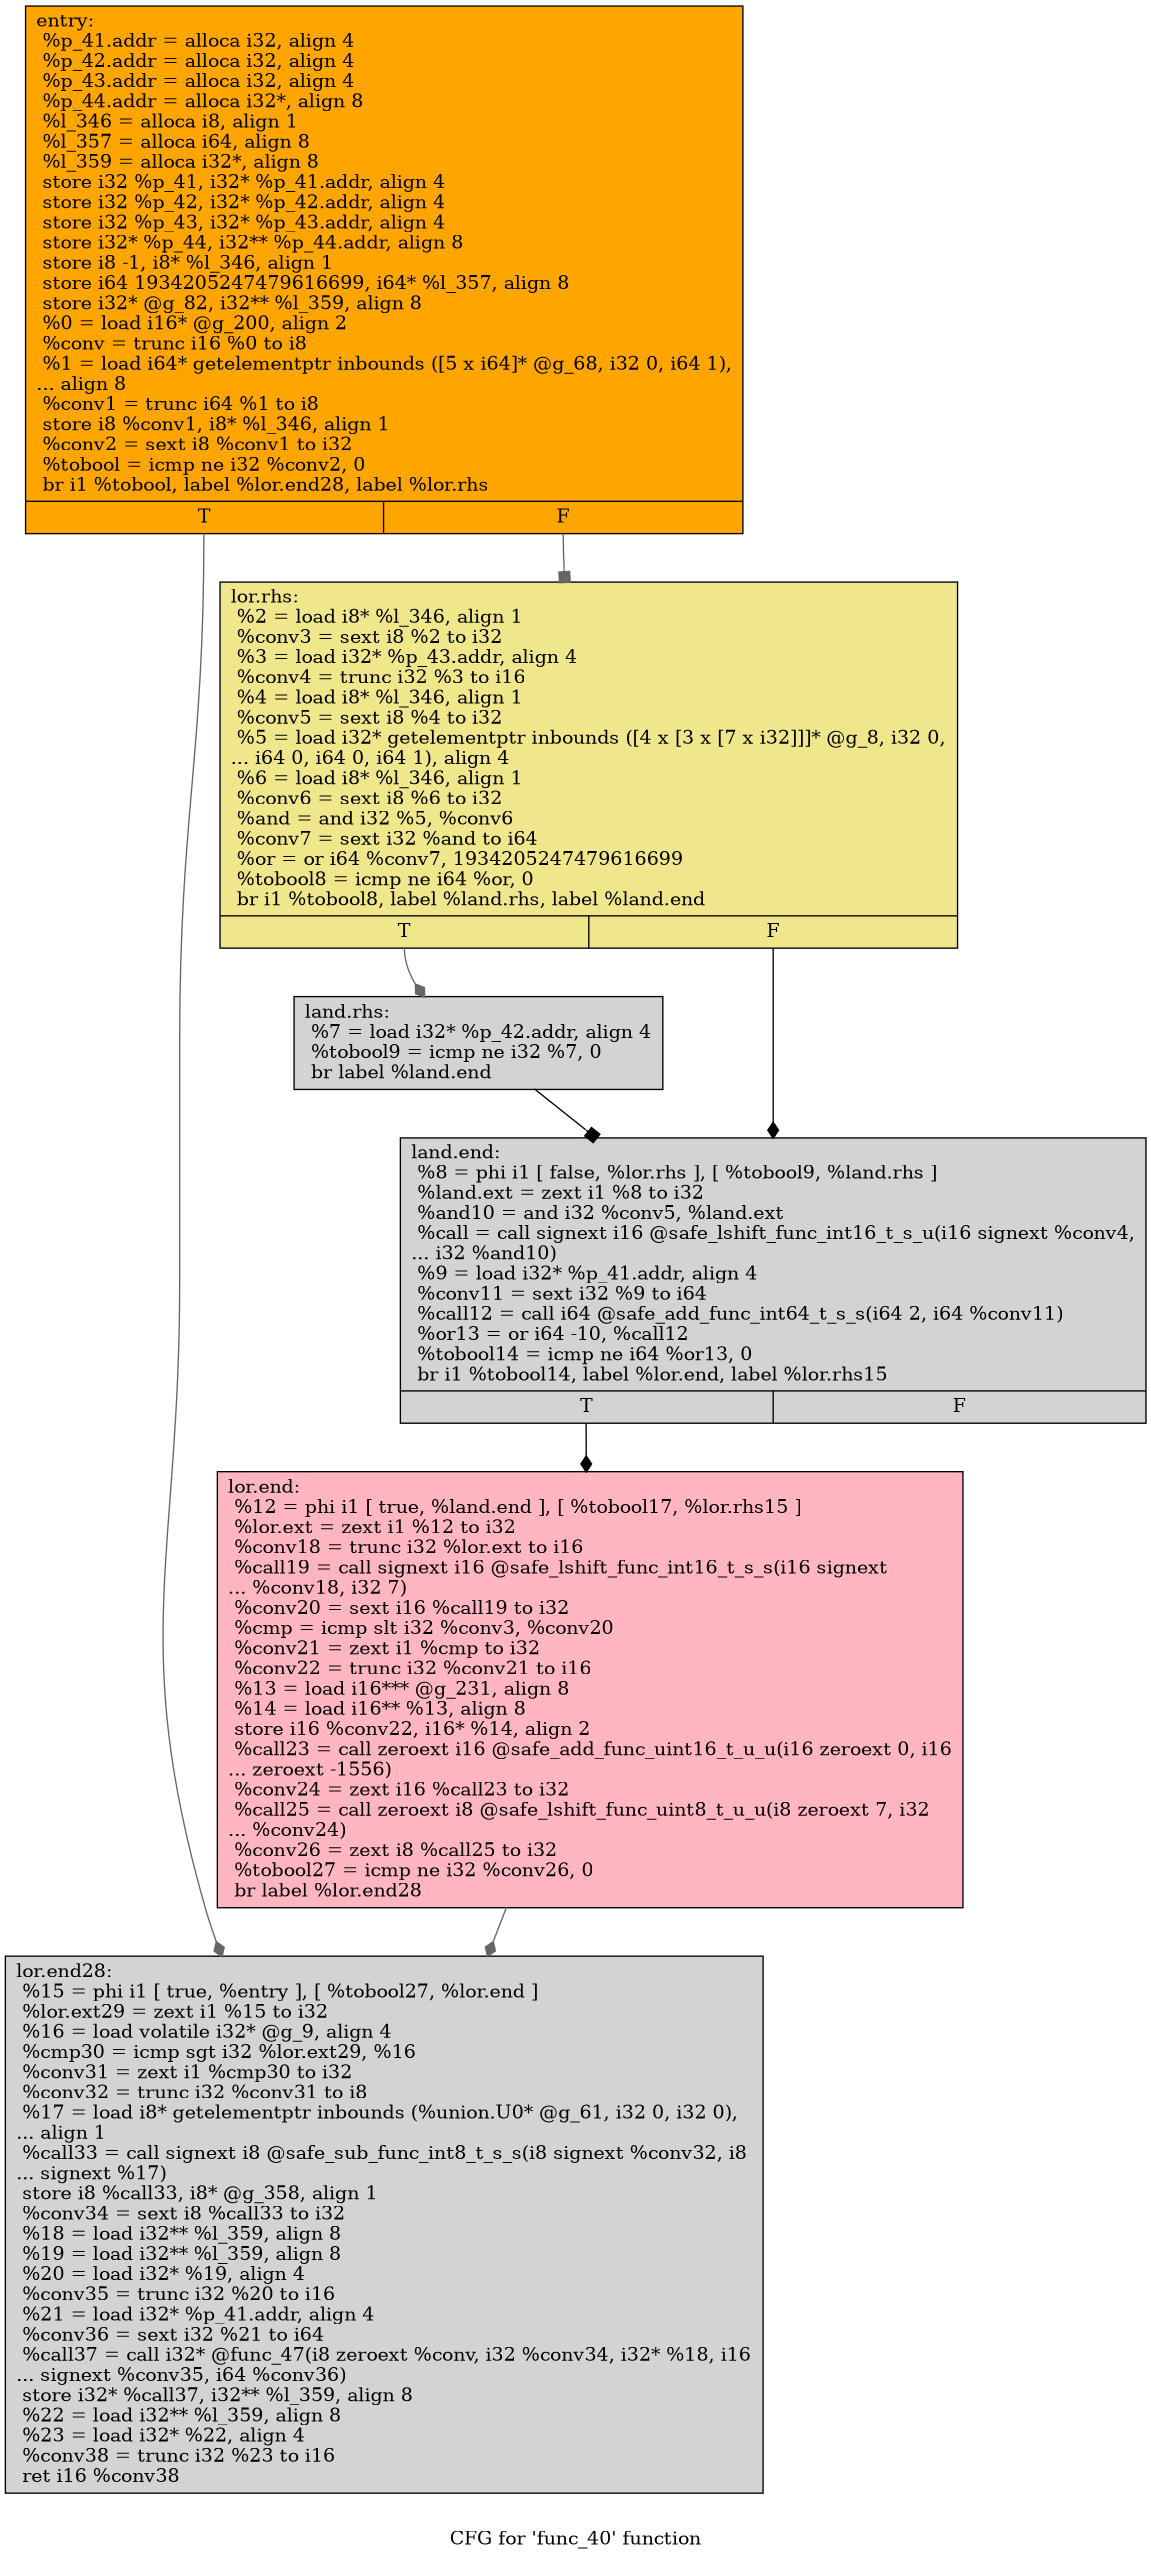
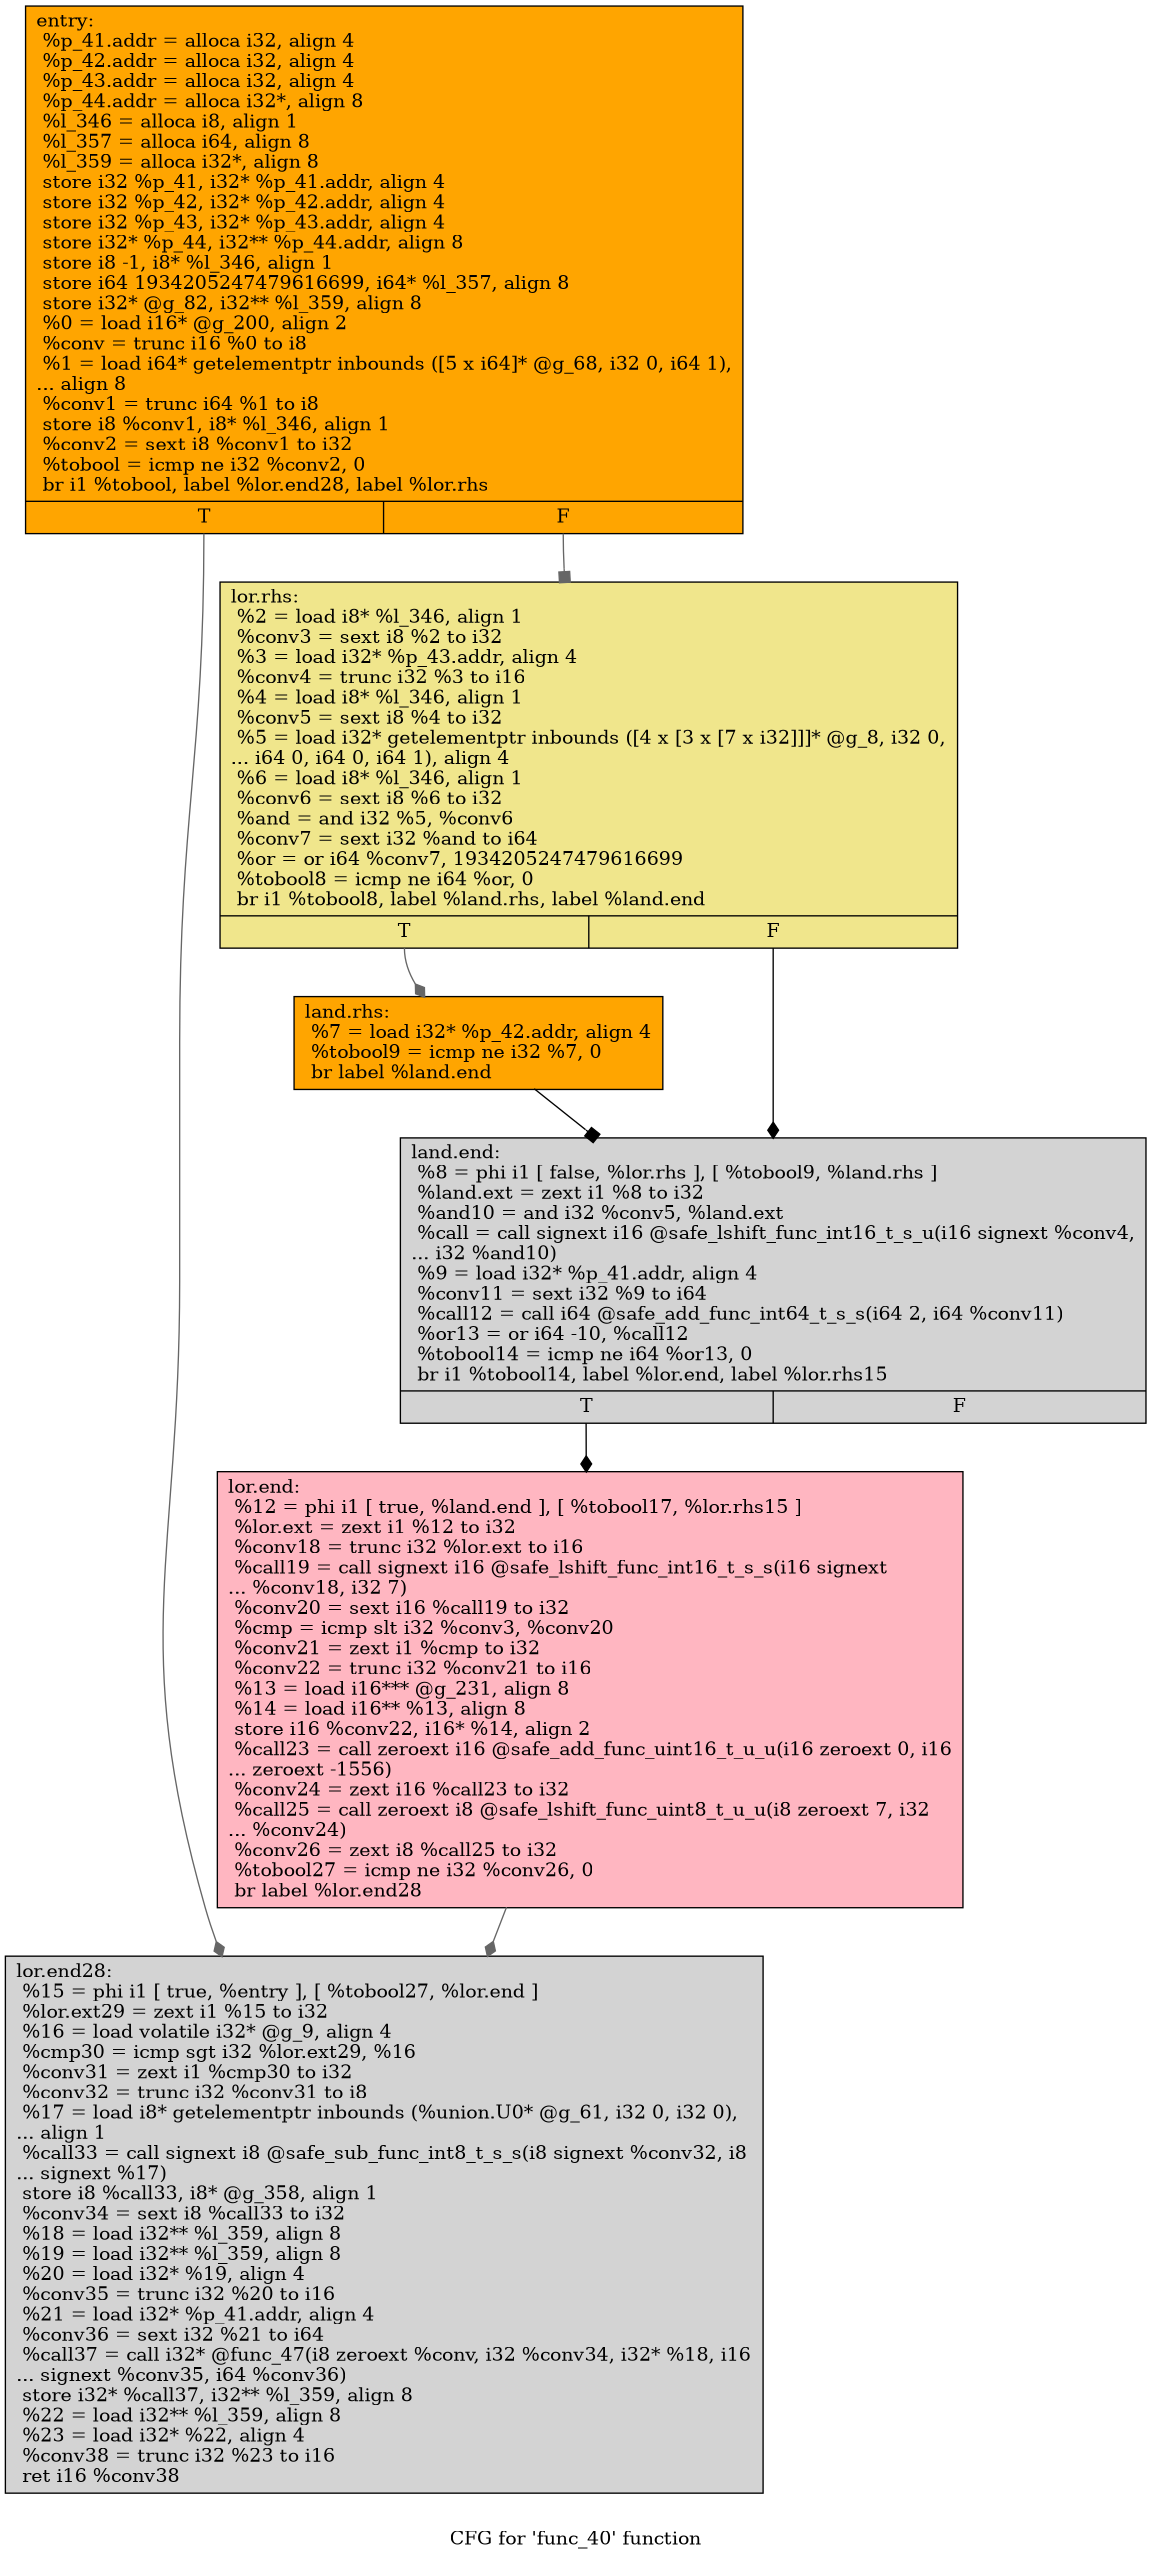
(478, 1043) -> (478, 1043)
